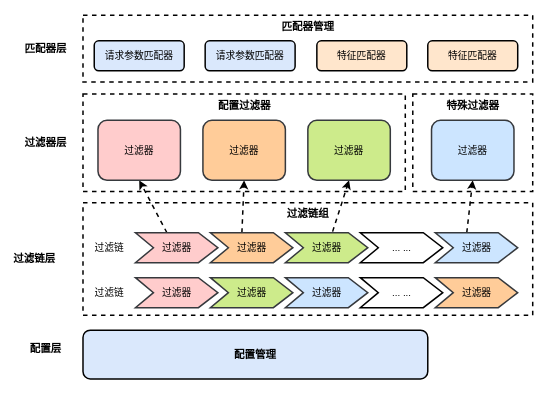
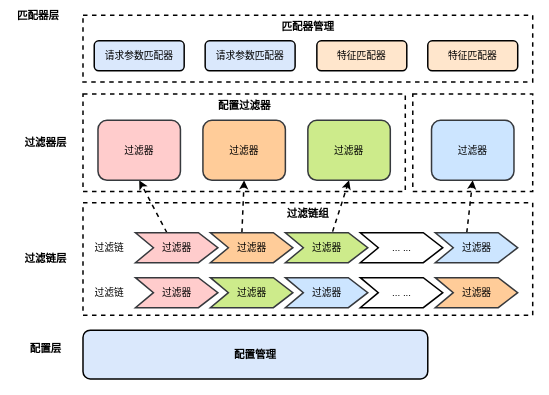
(45, 49) -> (38, 15)
(473, 106) -> none
(34, 259) -> (45, 259)
